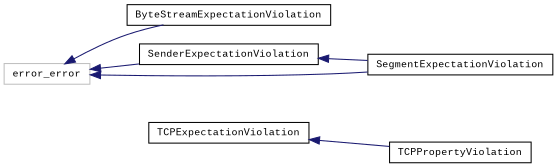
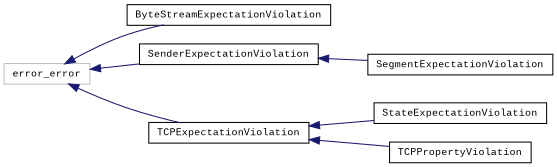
(234, 76) -> (128, 108)
none -> (460, 113)
